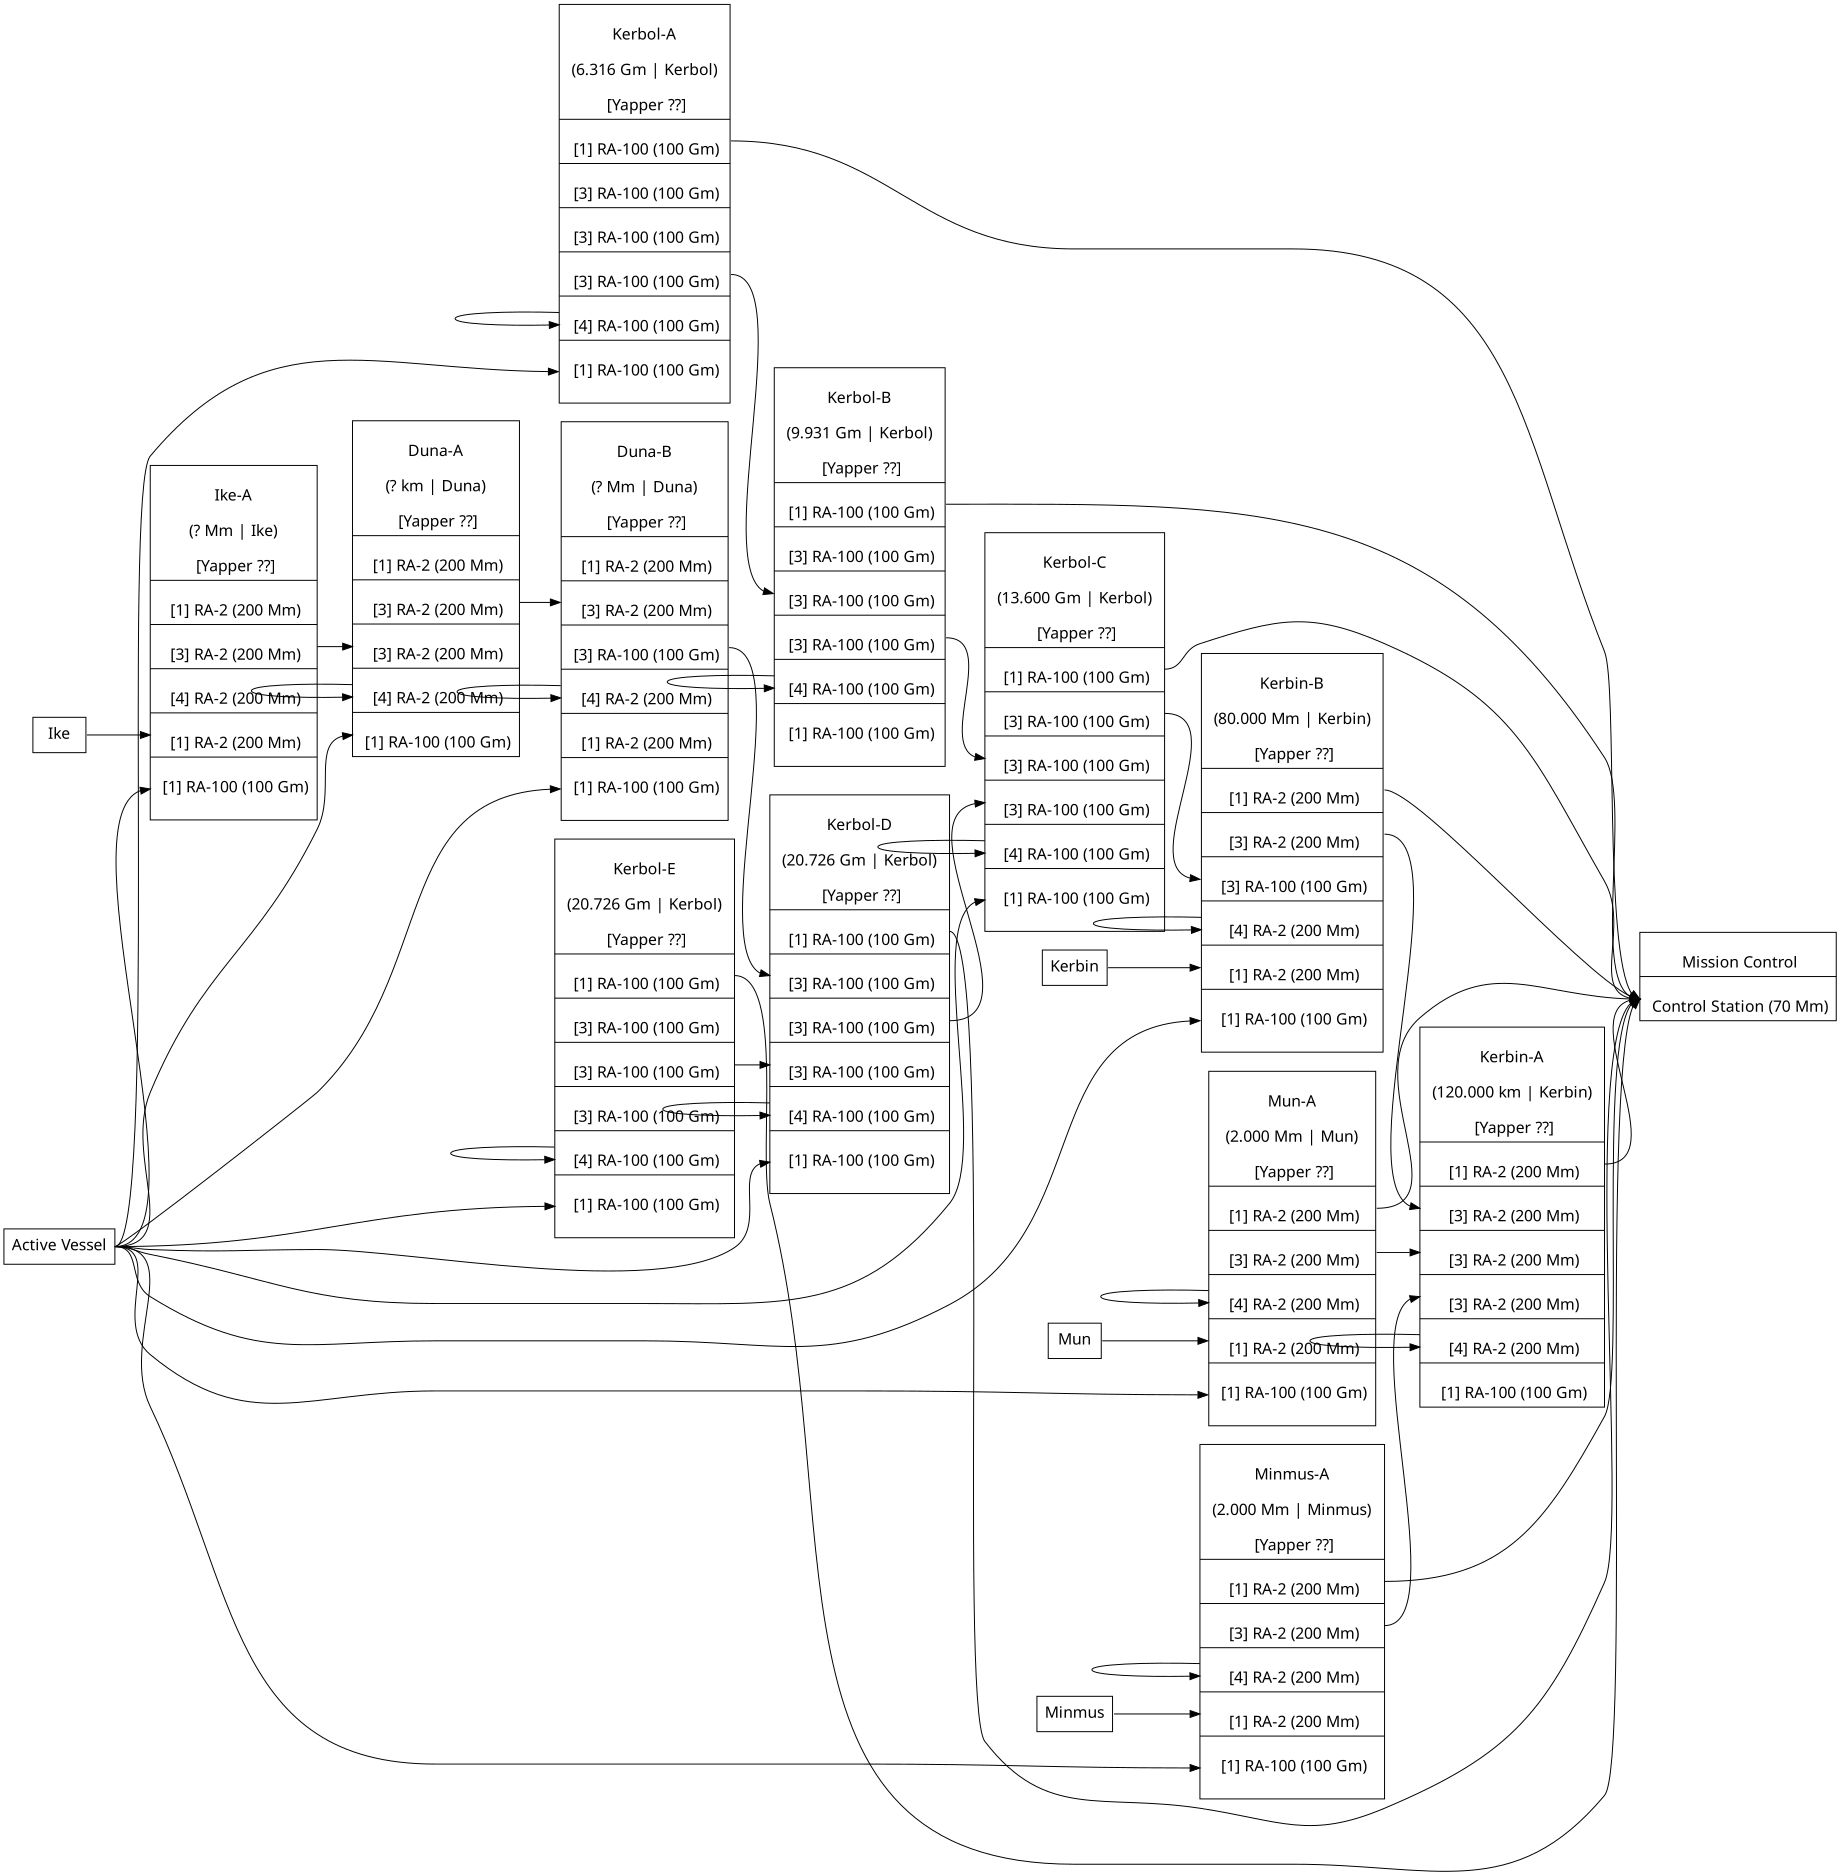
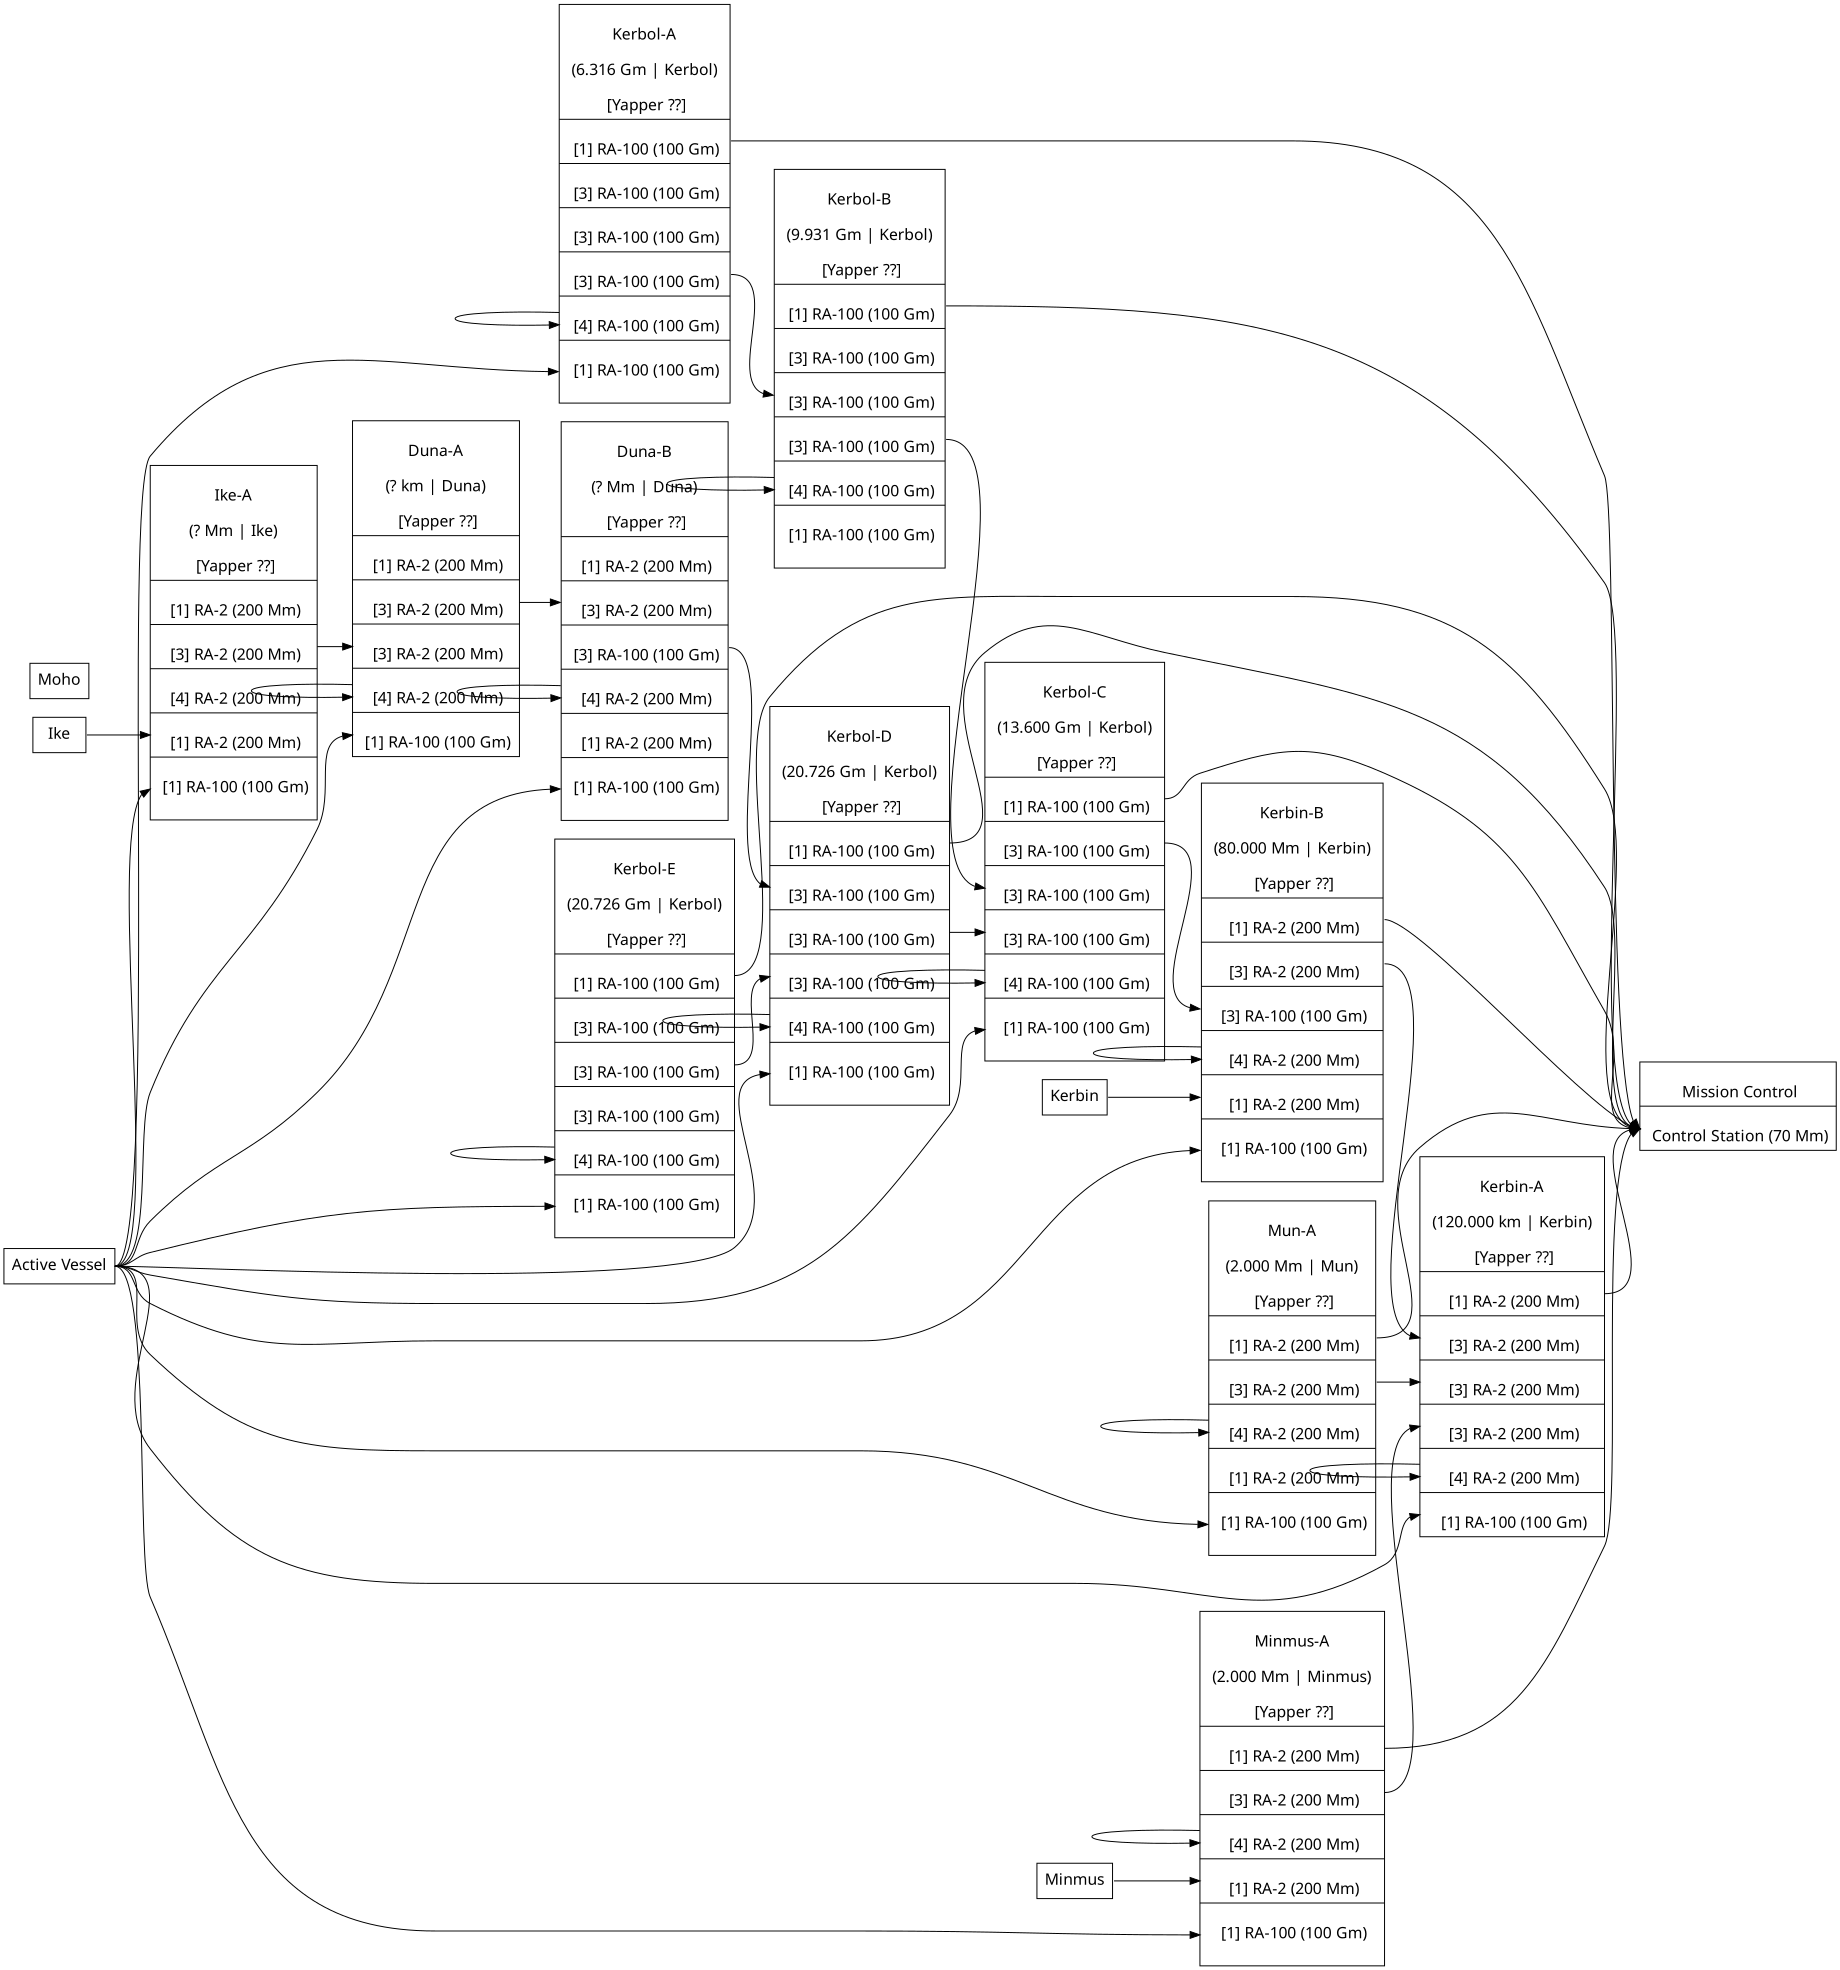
none -> (59, 681)
(1075, 1341) -> none
none -> (672, 1583)
